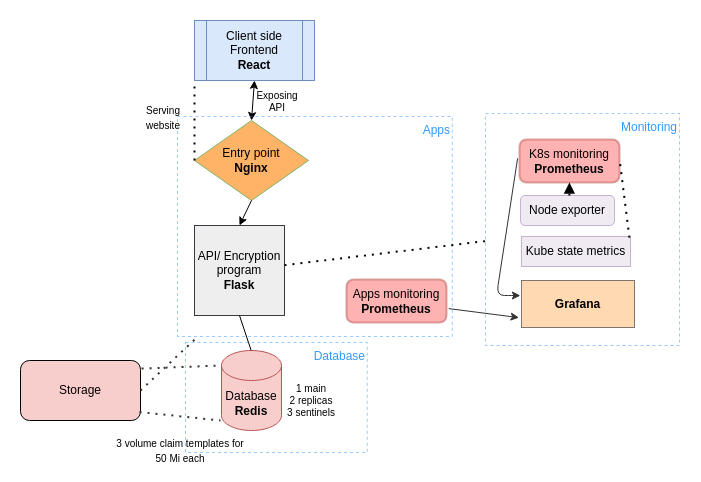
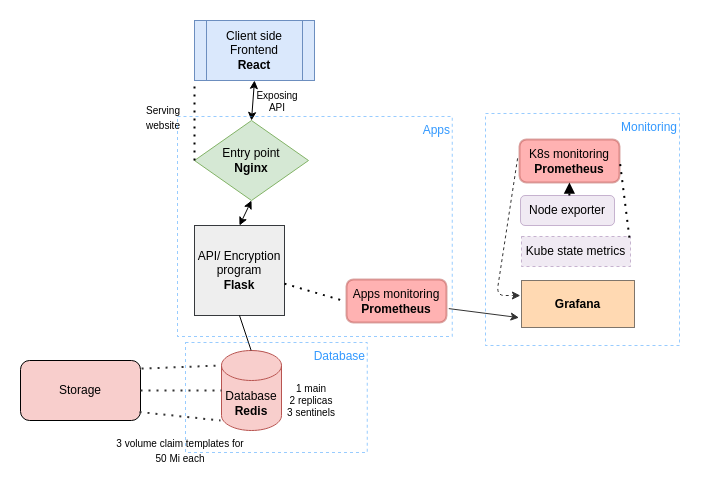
(252, 161) -> (252, 161)
(249, 205) -> (248, 208)
(506, 235) -> (506, 235)
(576, 252) -> (576, 252)
(386, 253) -> (313, 292)
(171, 362) -> (184, 391)
